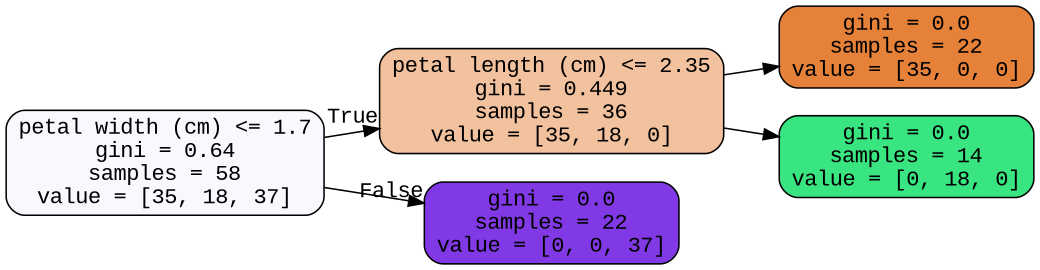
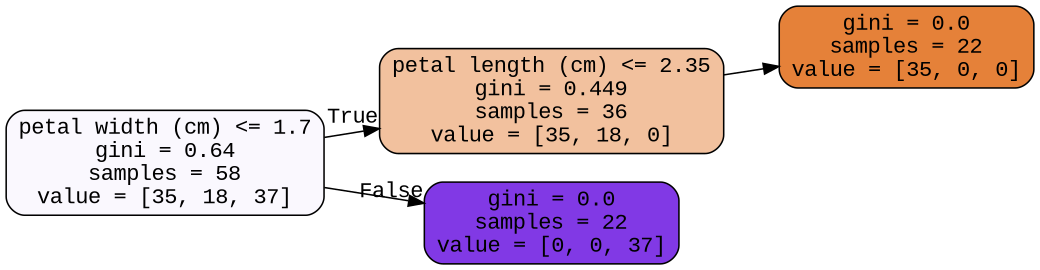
(907, 157) -> none
